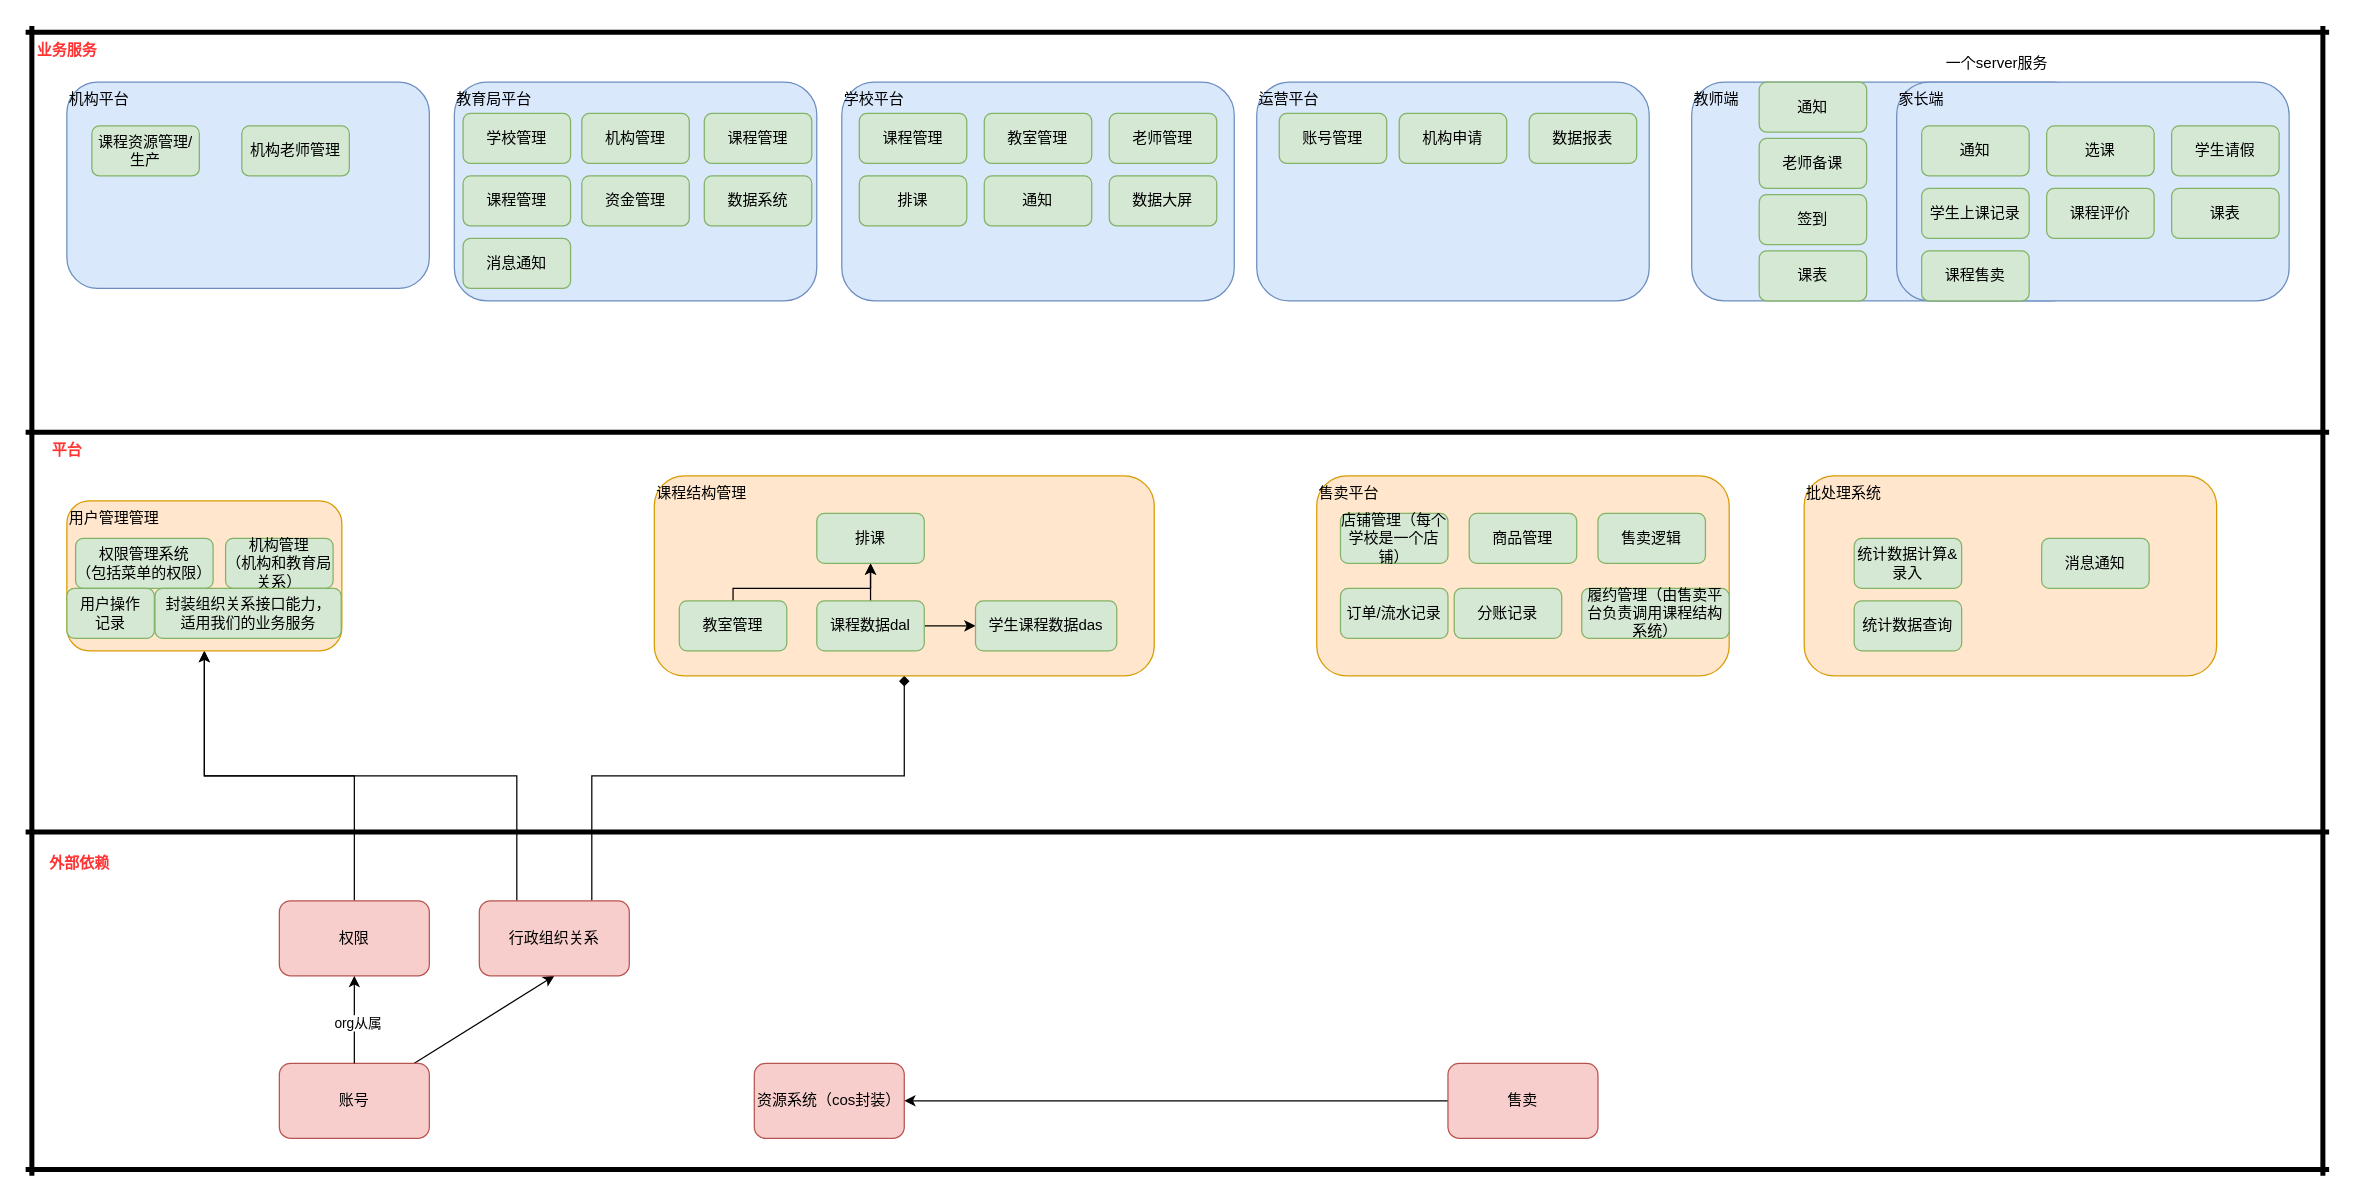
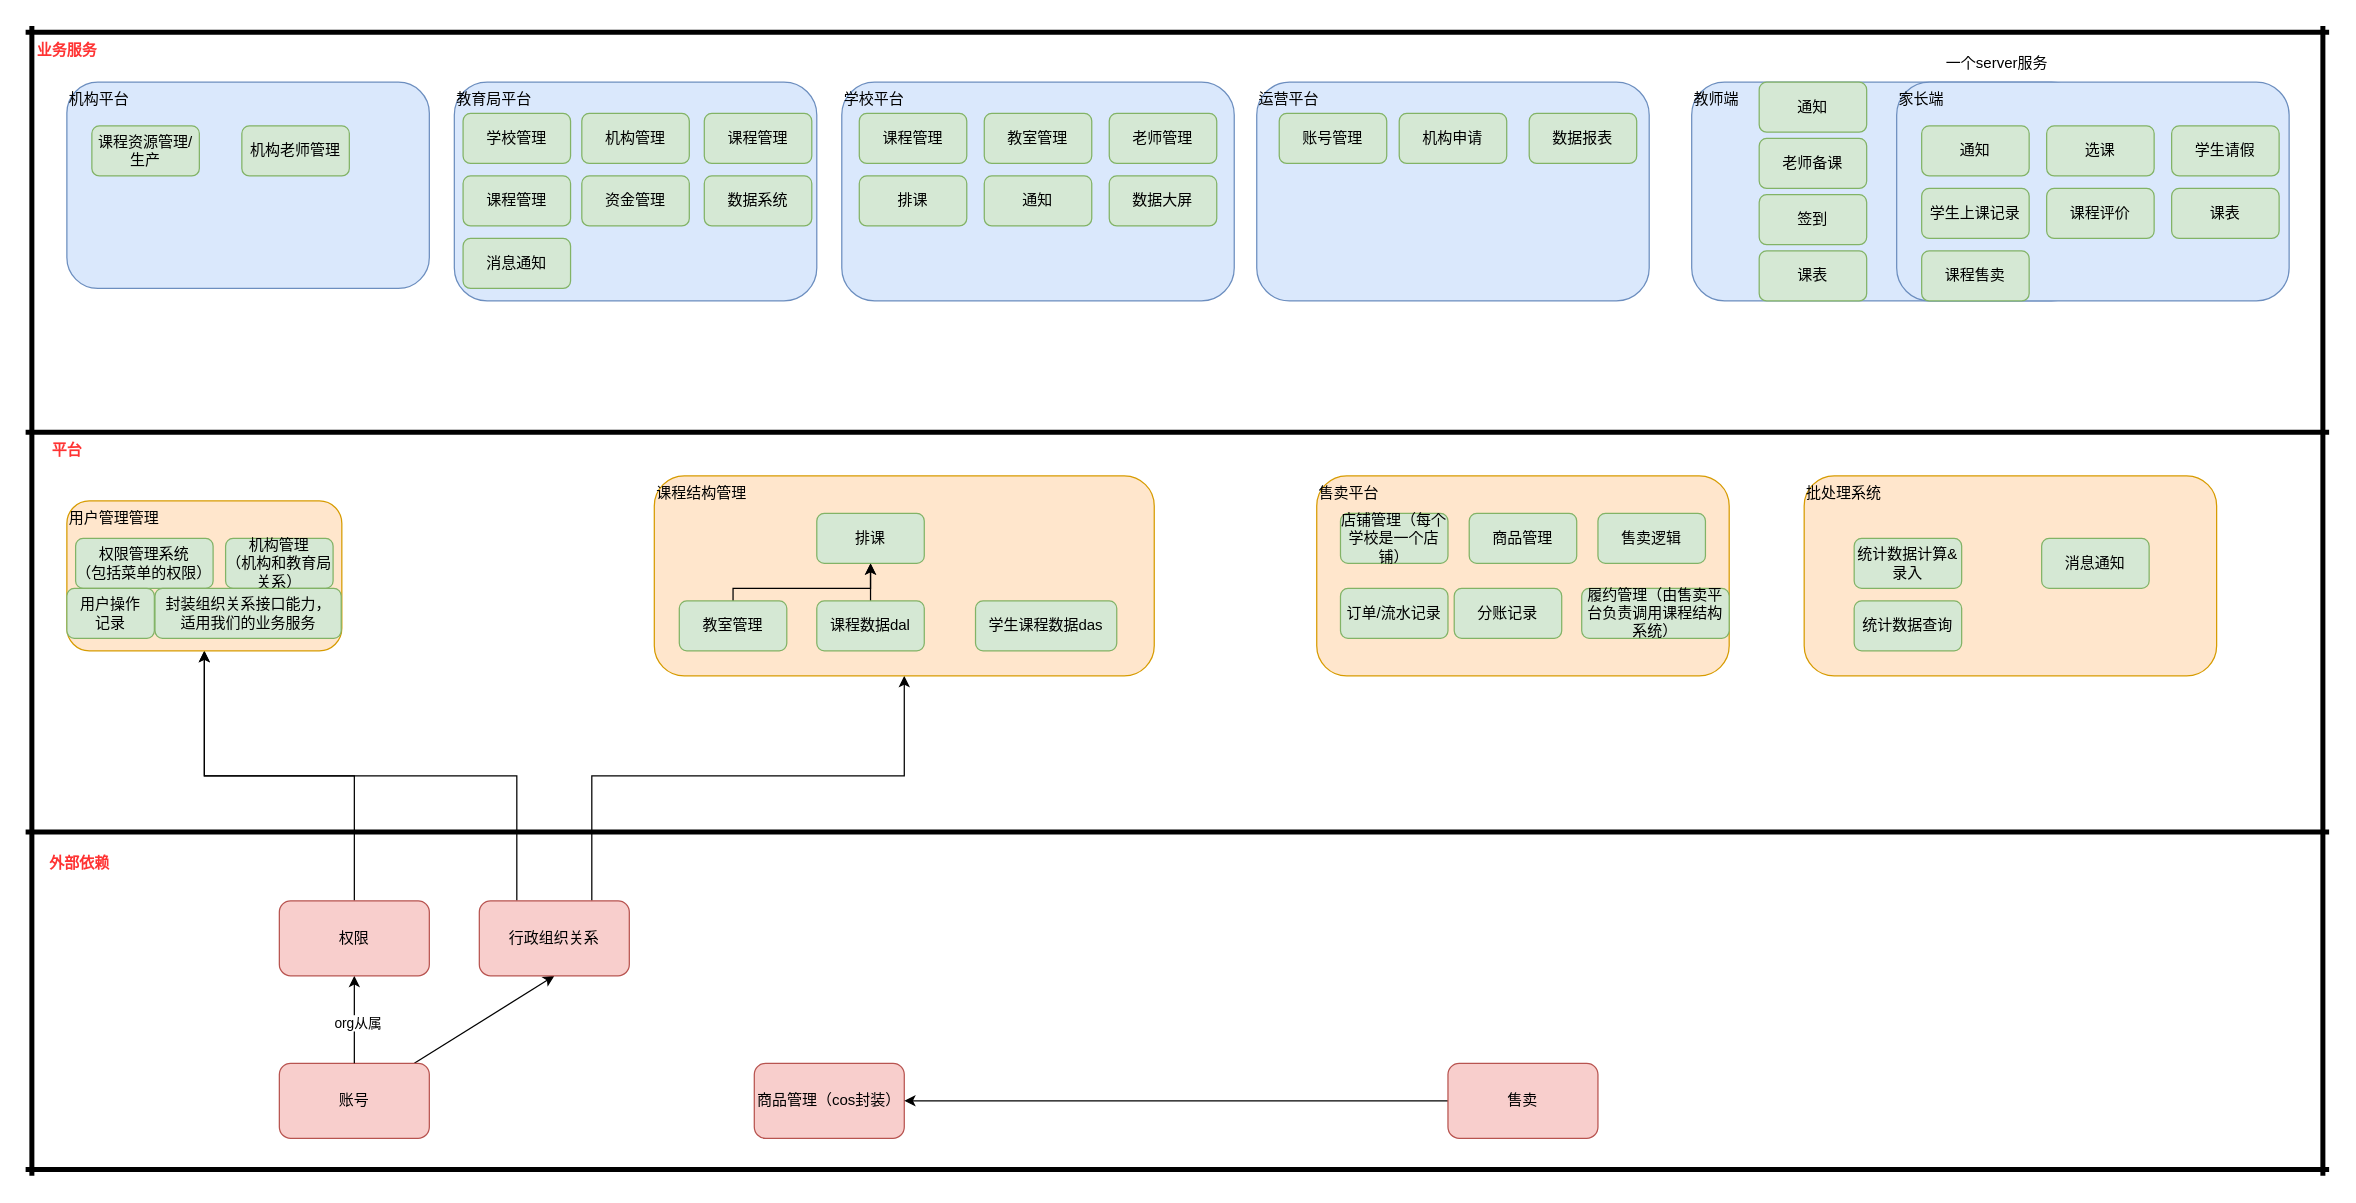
(946, 626) -> none
(904, 686) -> (904, 686)
(829, 1101) -> (829, 1101)
